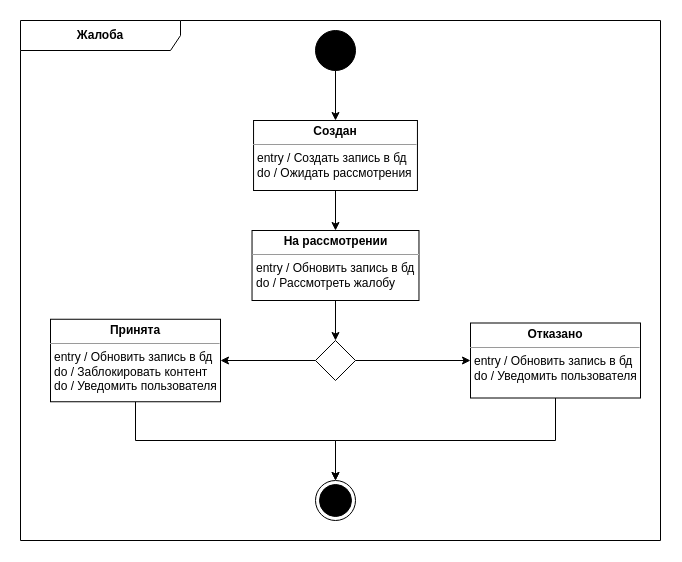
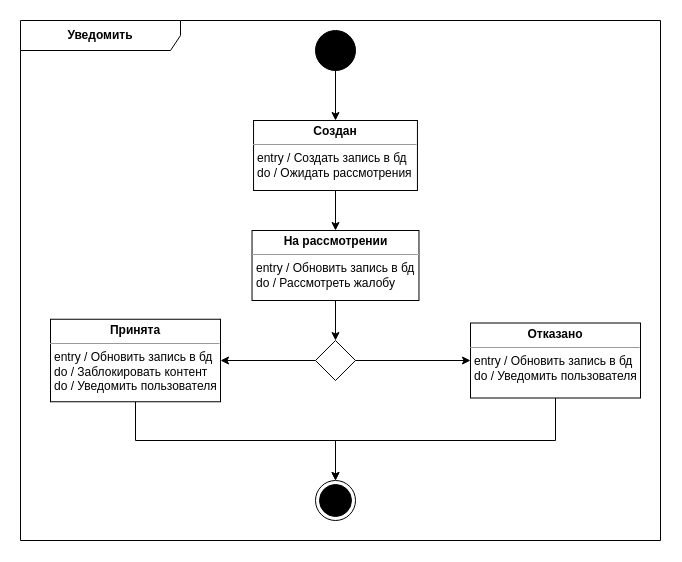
(101, 36) -> (101, 36)
